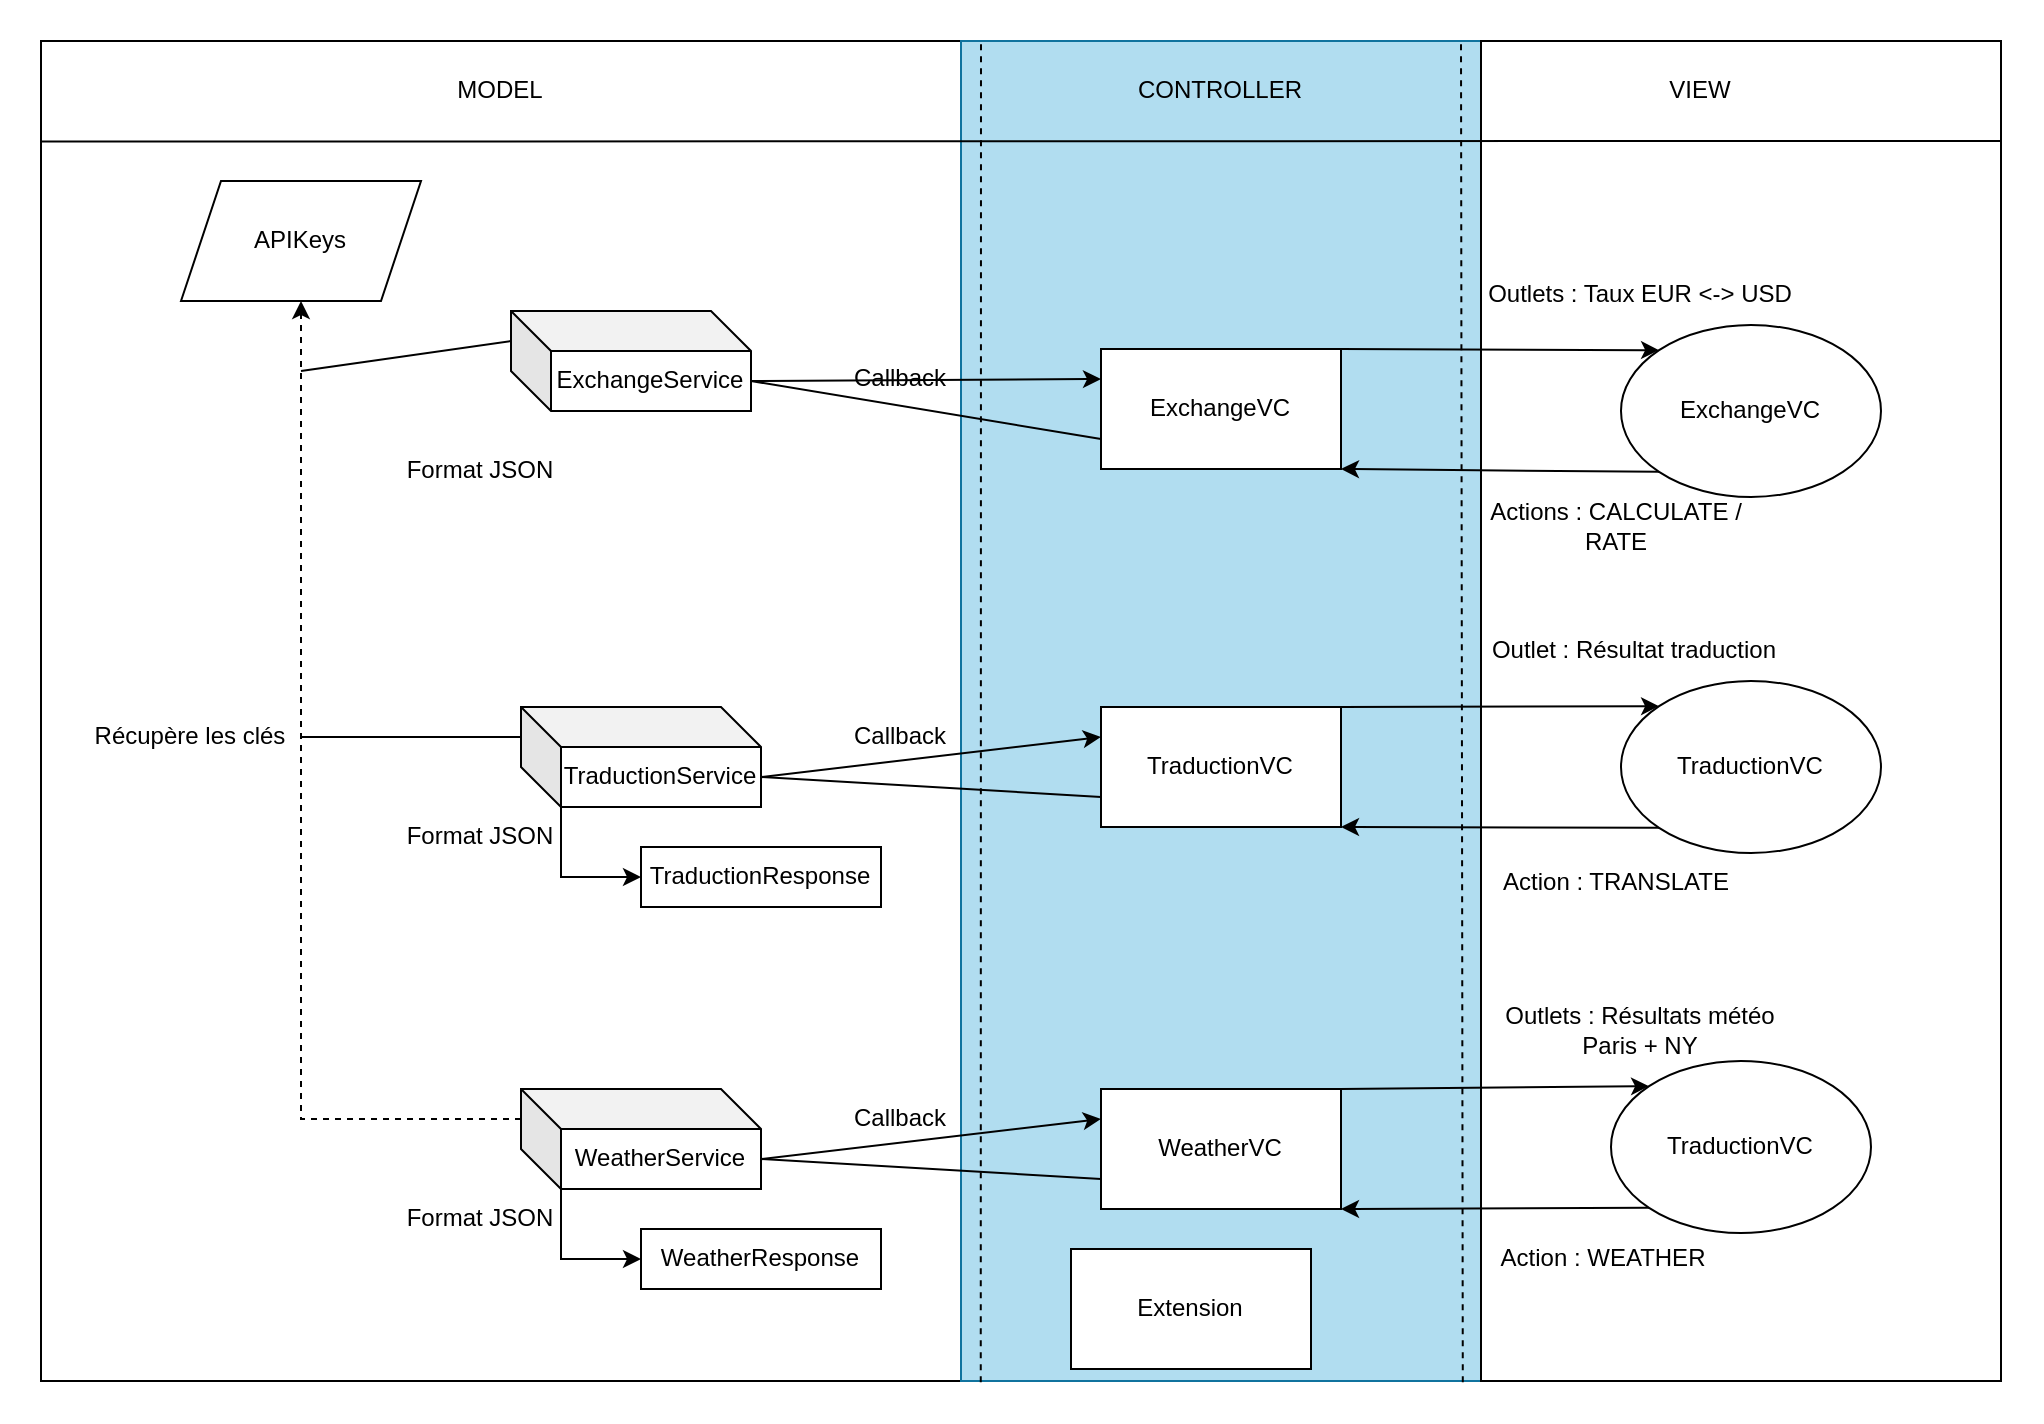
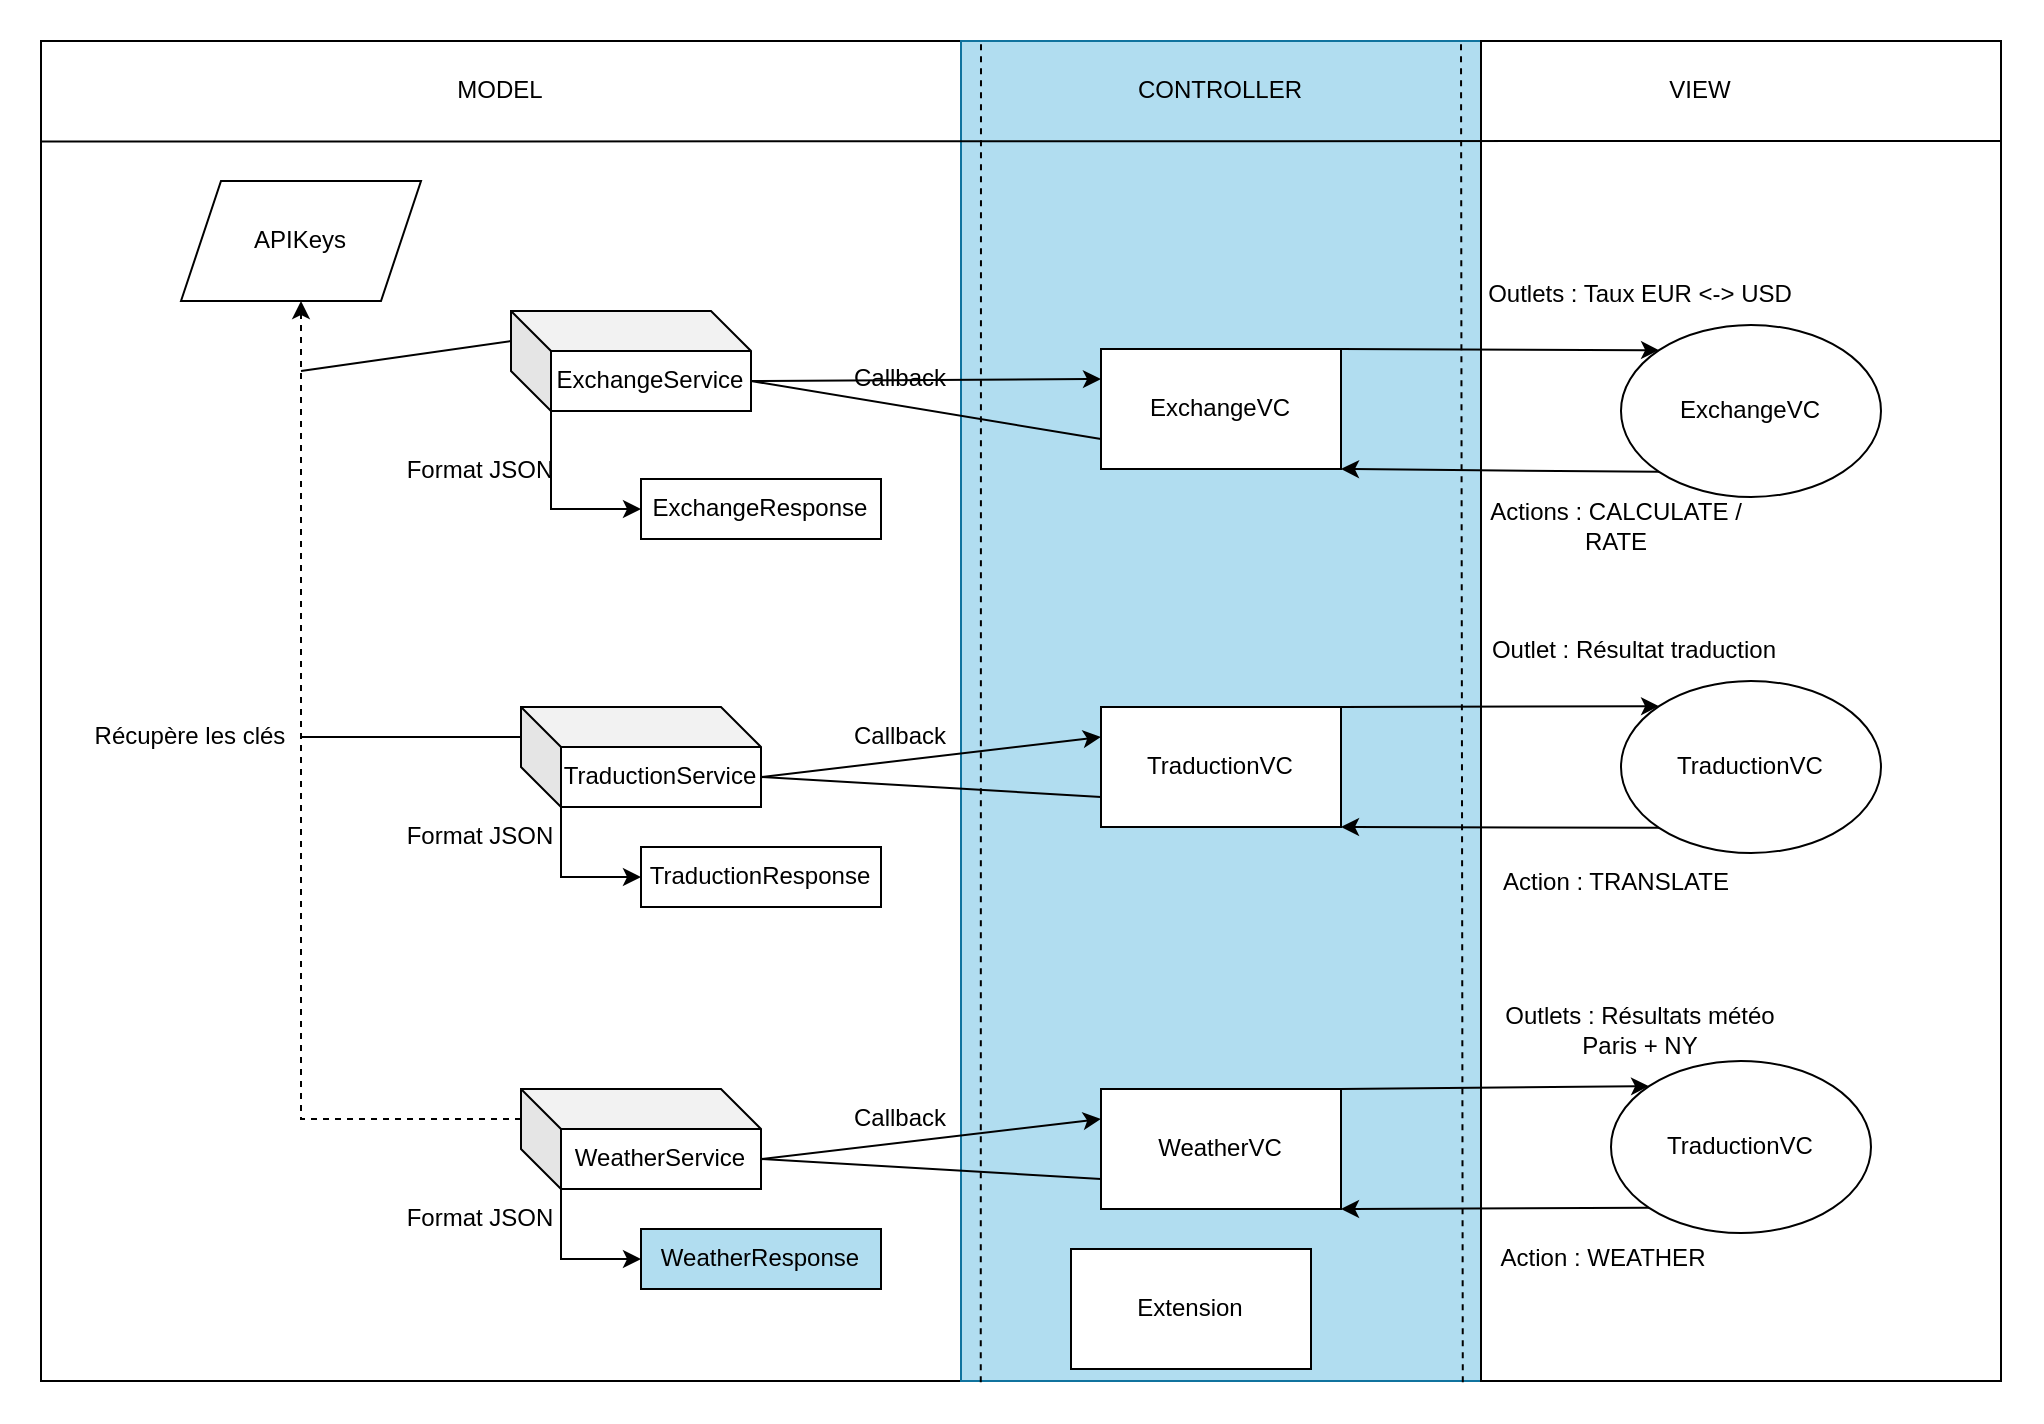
none -> (551, 499)
none -> (761, 509)
(761, 1259) -> (761, 1259)
